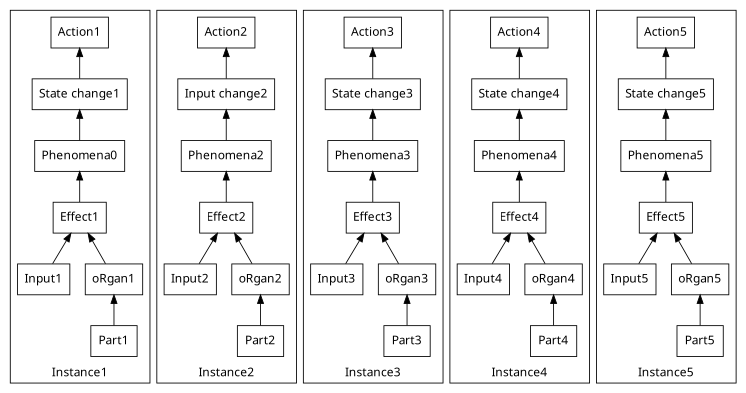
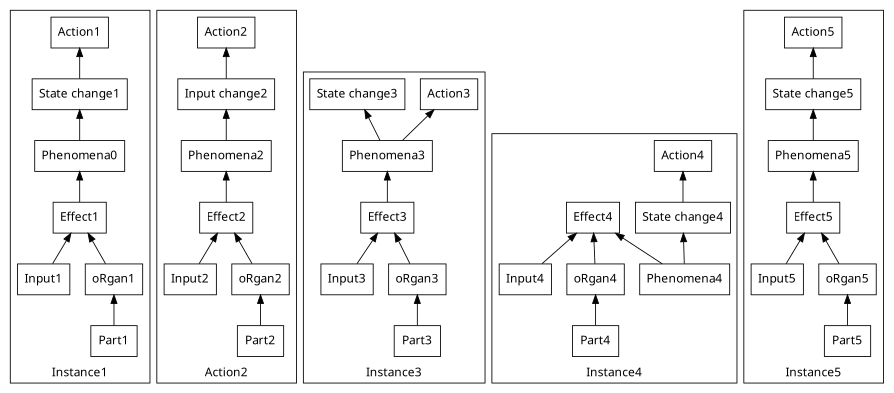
(373, 68) -> (415, 128)
(519, 191) -> (643, 251)
(227, 373) -> (227, 373)
